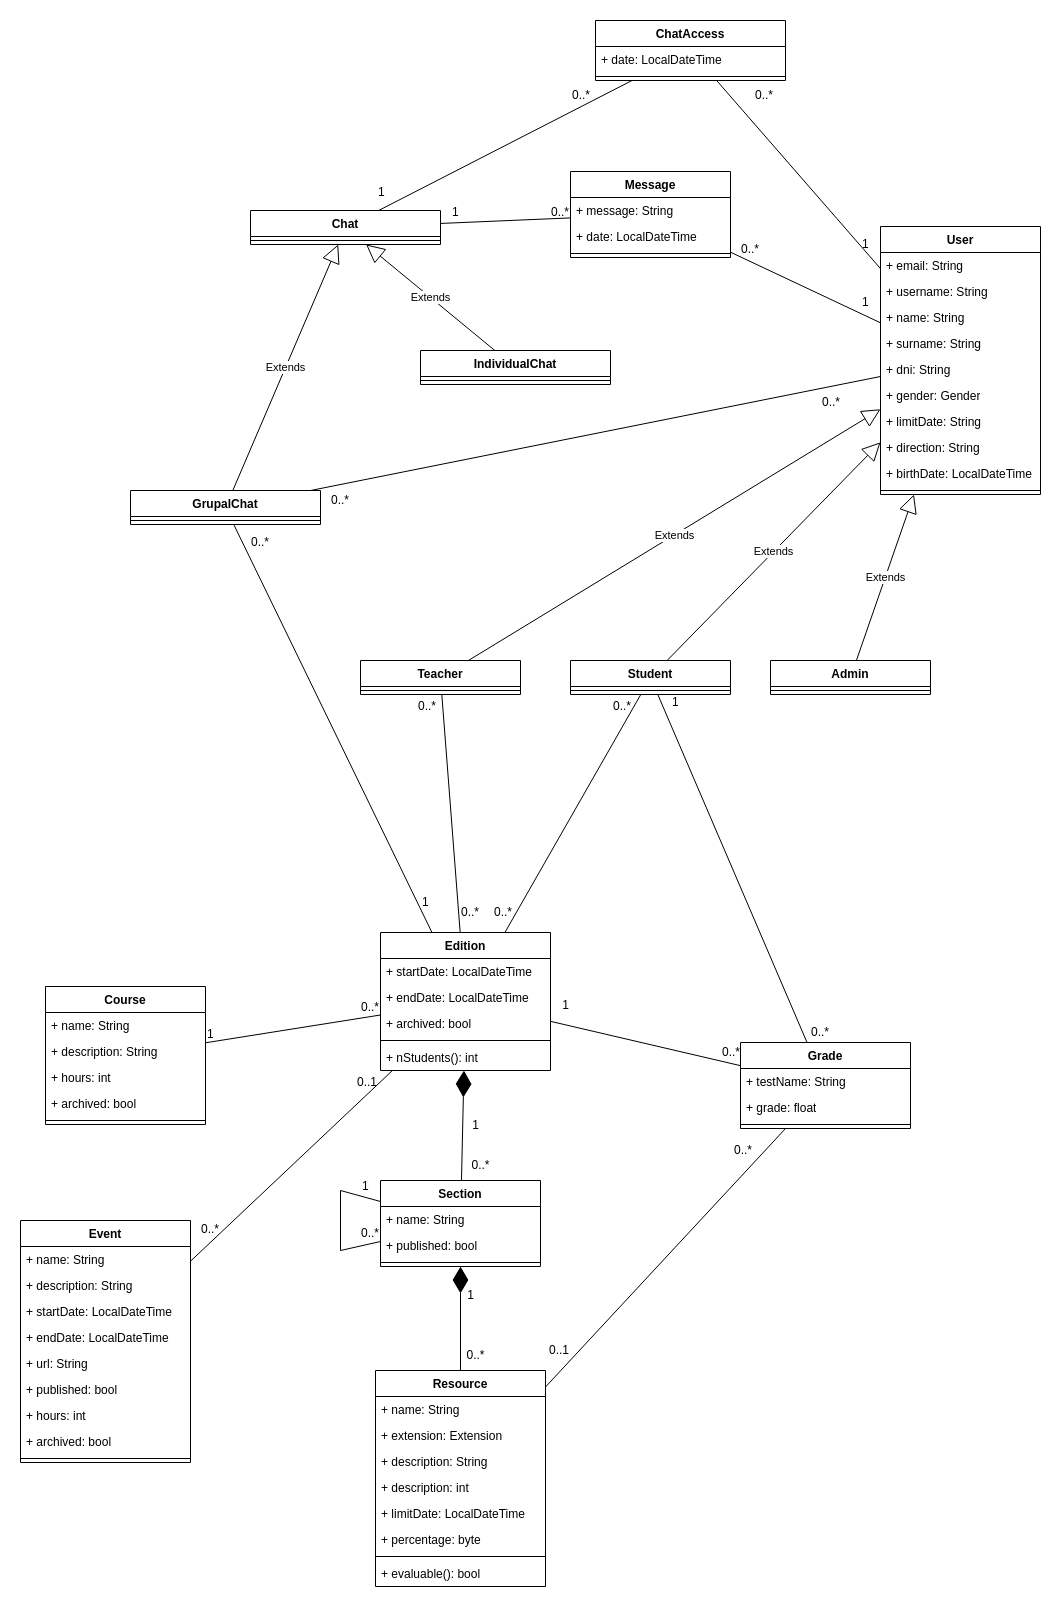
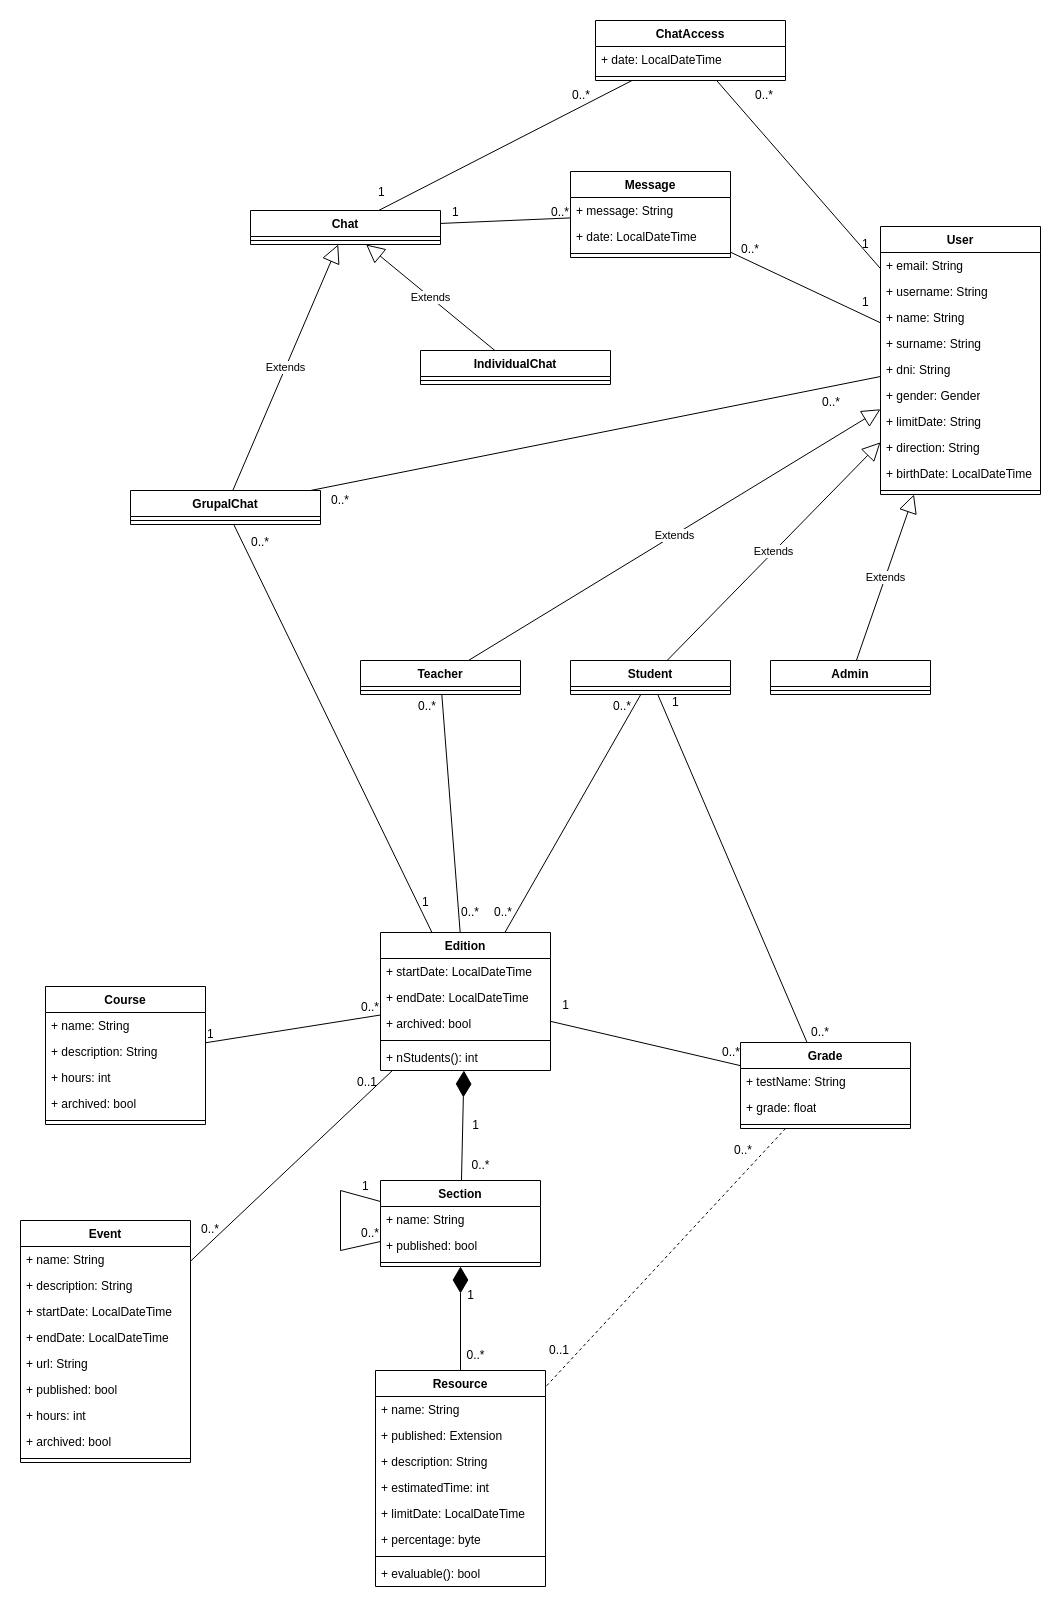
(666, 1257) -> (666, 1257)
(448, 1437) -> (446, 1437)
(433, 1489) -> (439, 1489)
